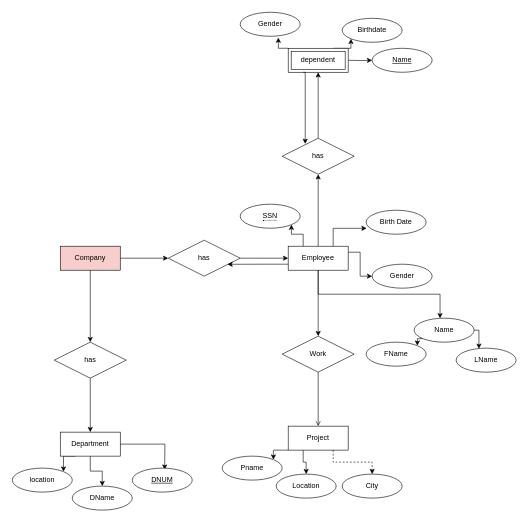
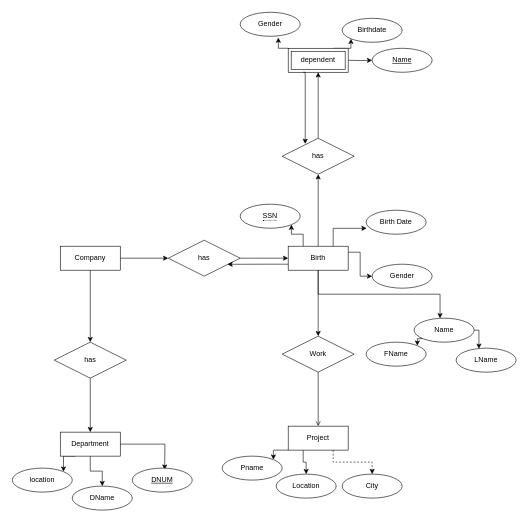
(90, 258) -> (90, 258)
(318, 258) -> (318, 258)
